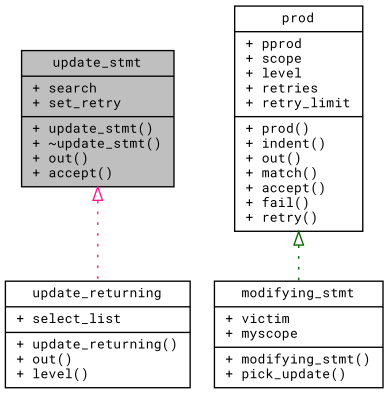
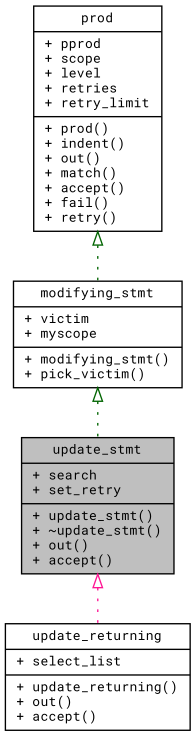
(53, 374) -> (57, 717)
(287, 374) -> (86, 374)
none -> (98, 419)
